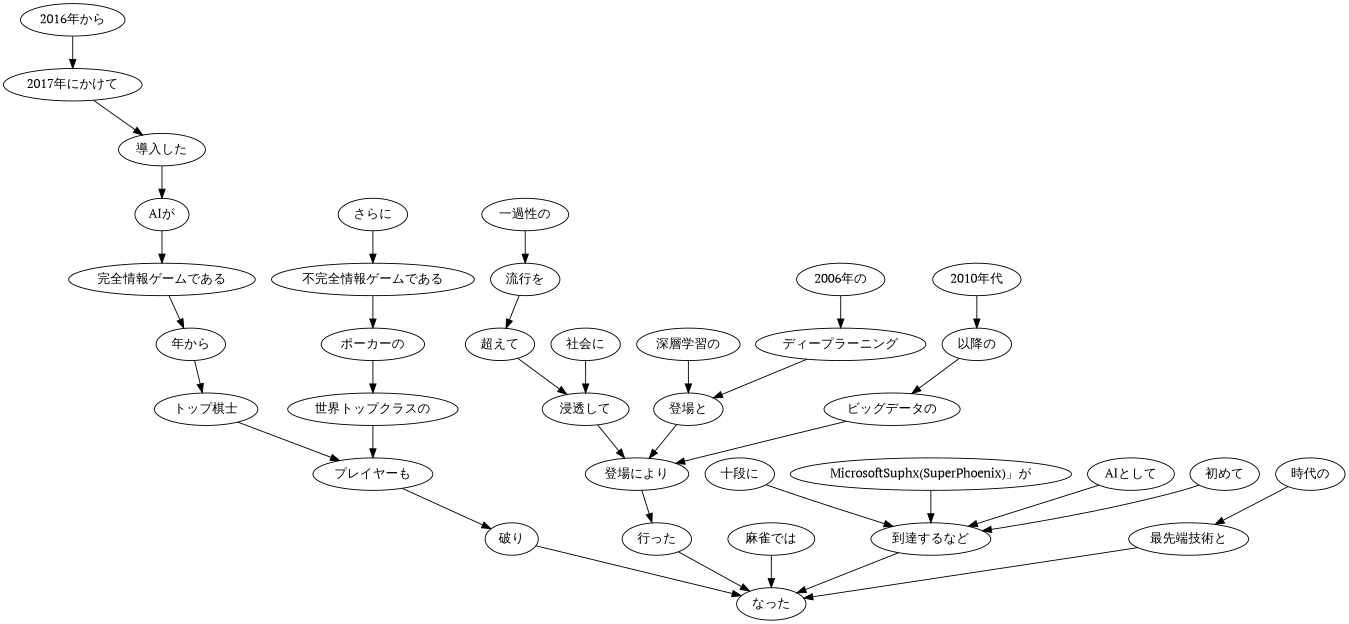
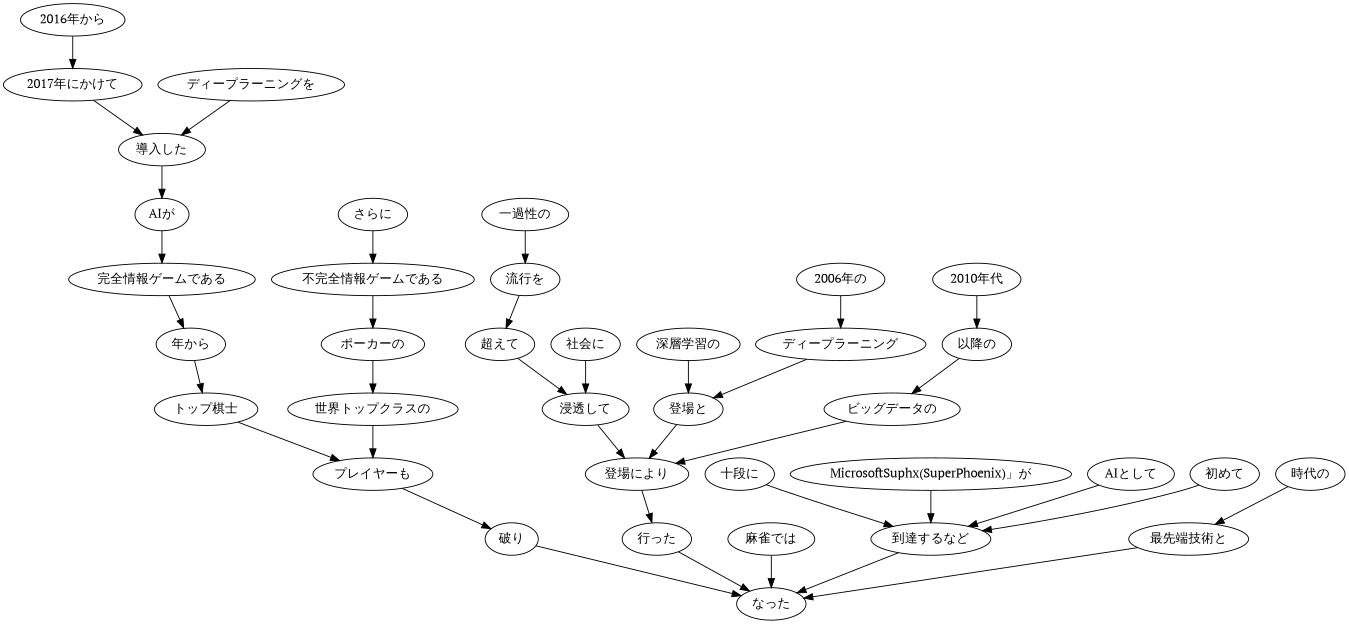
none -> (251, 85)
